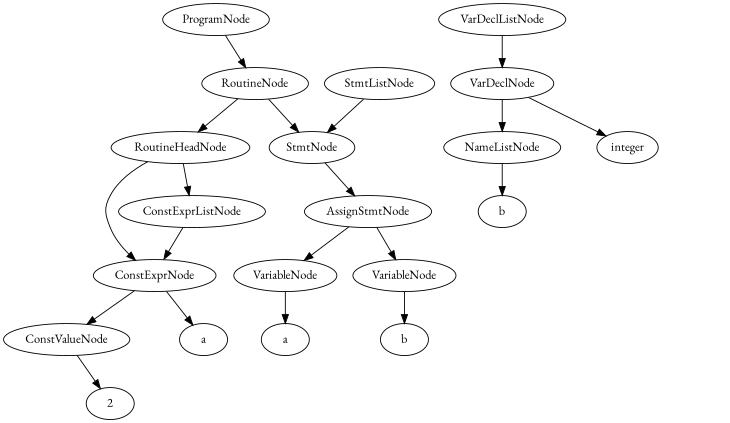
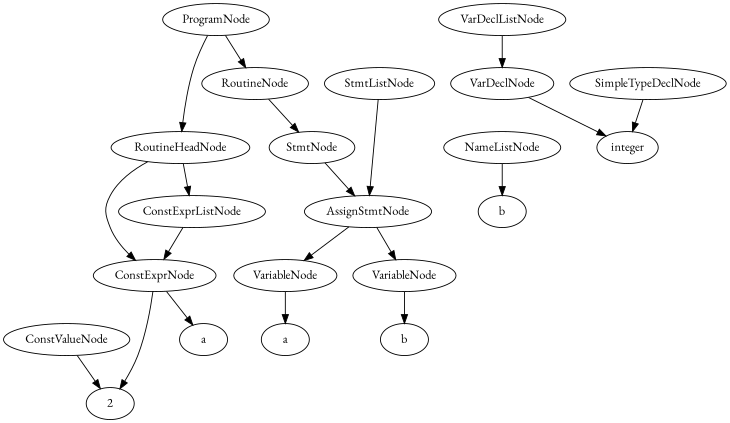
none -> (648, 84)
(502, 111) -> none
(222, 112) -> (191, 78)
(349, 113) -> (374, 143)
(114, 305) -> (144, 338)
